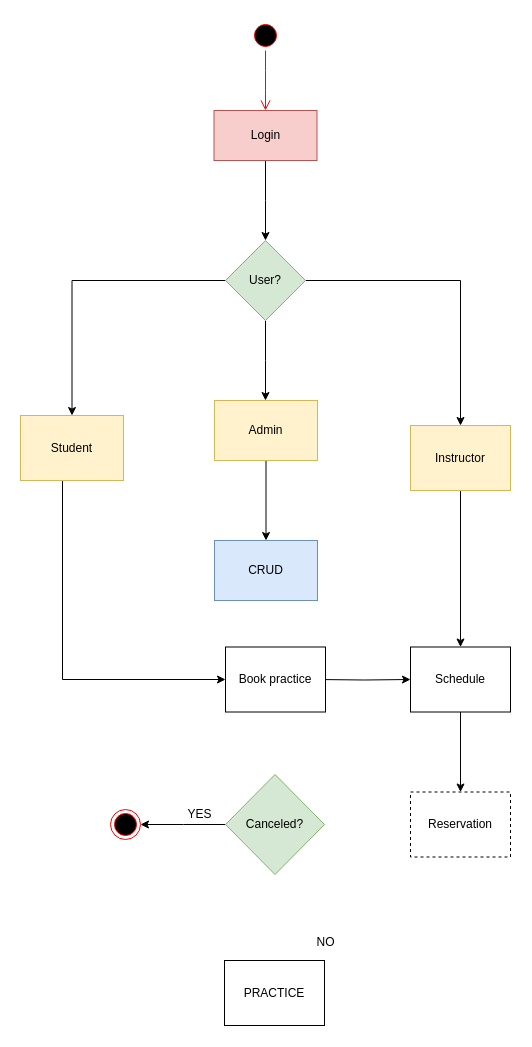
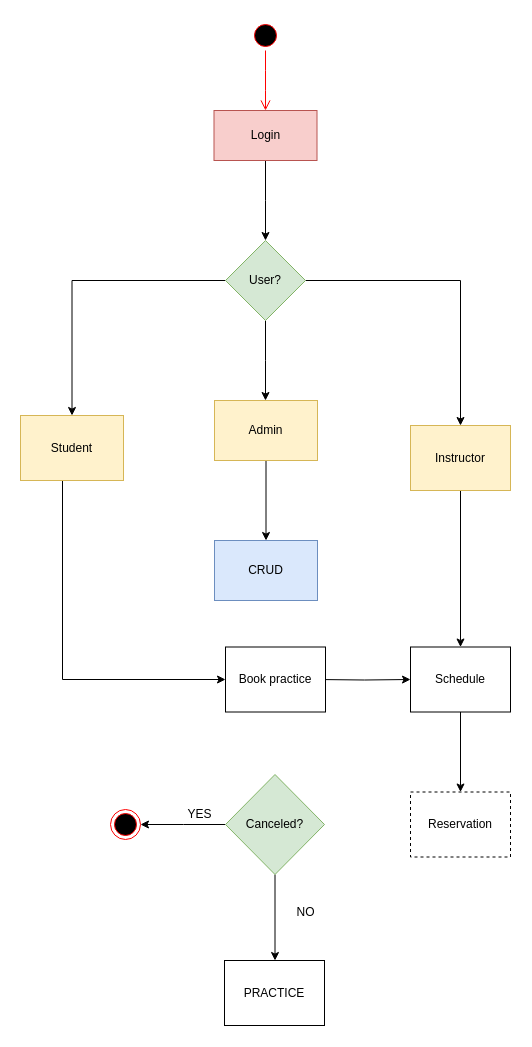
none -> (275, 914)
(326, 943) -> (306, 913)
